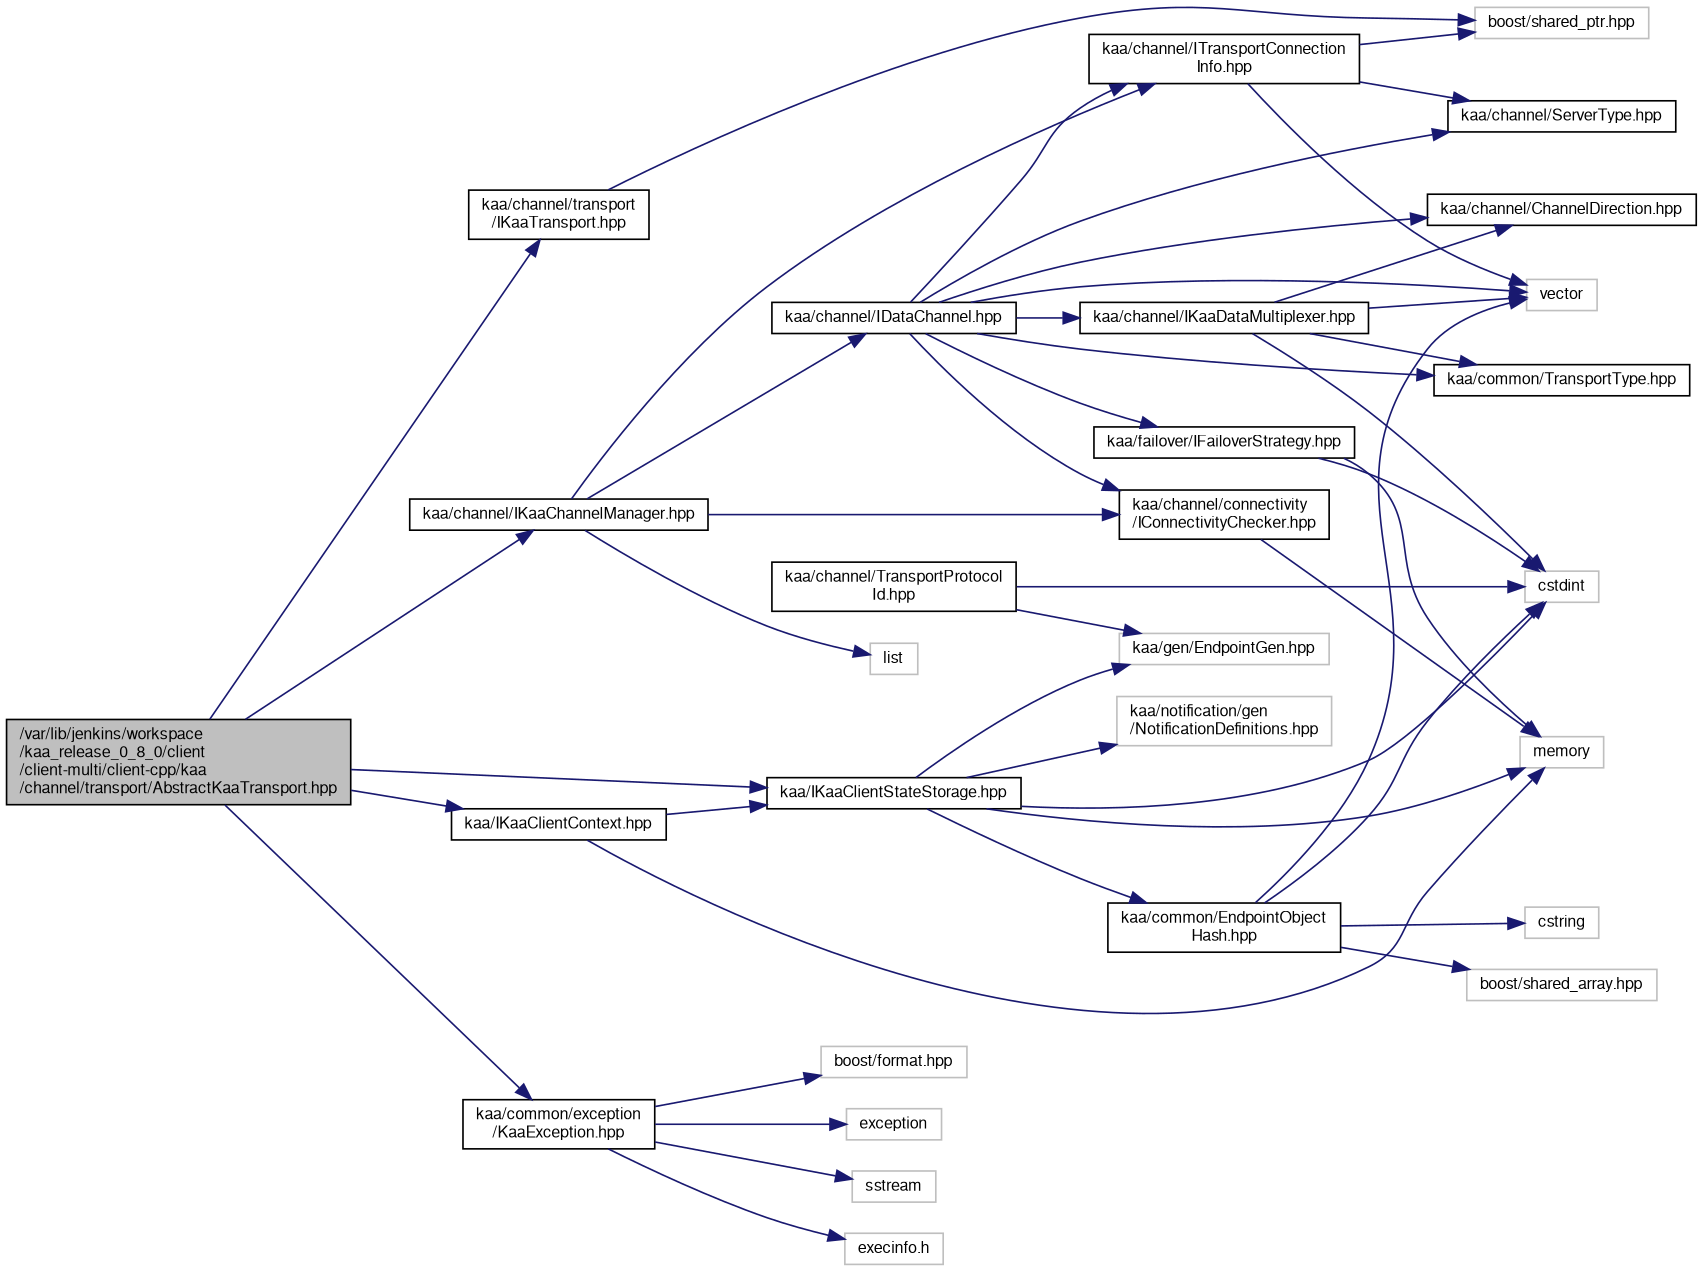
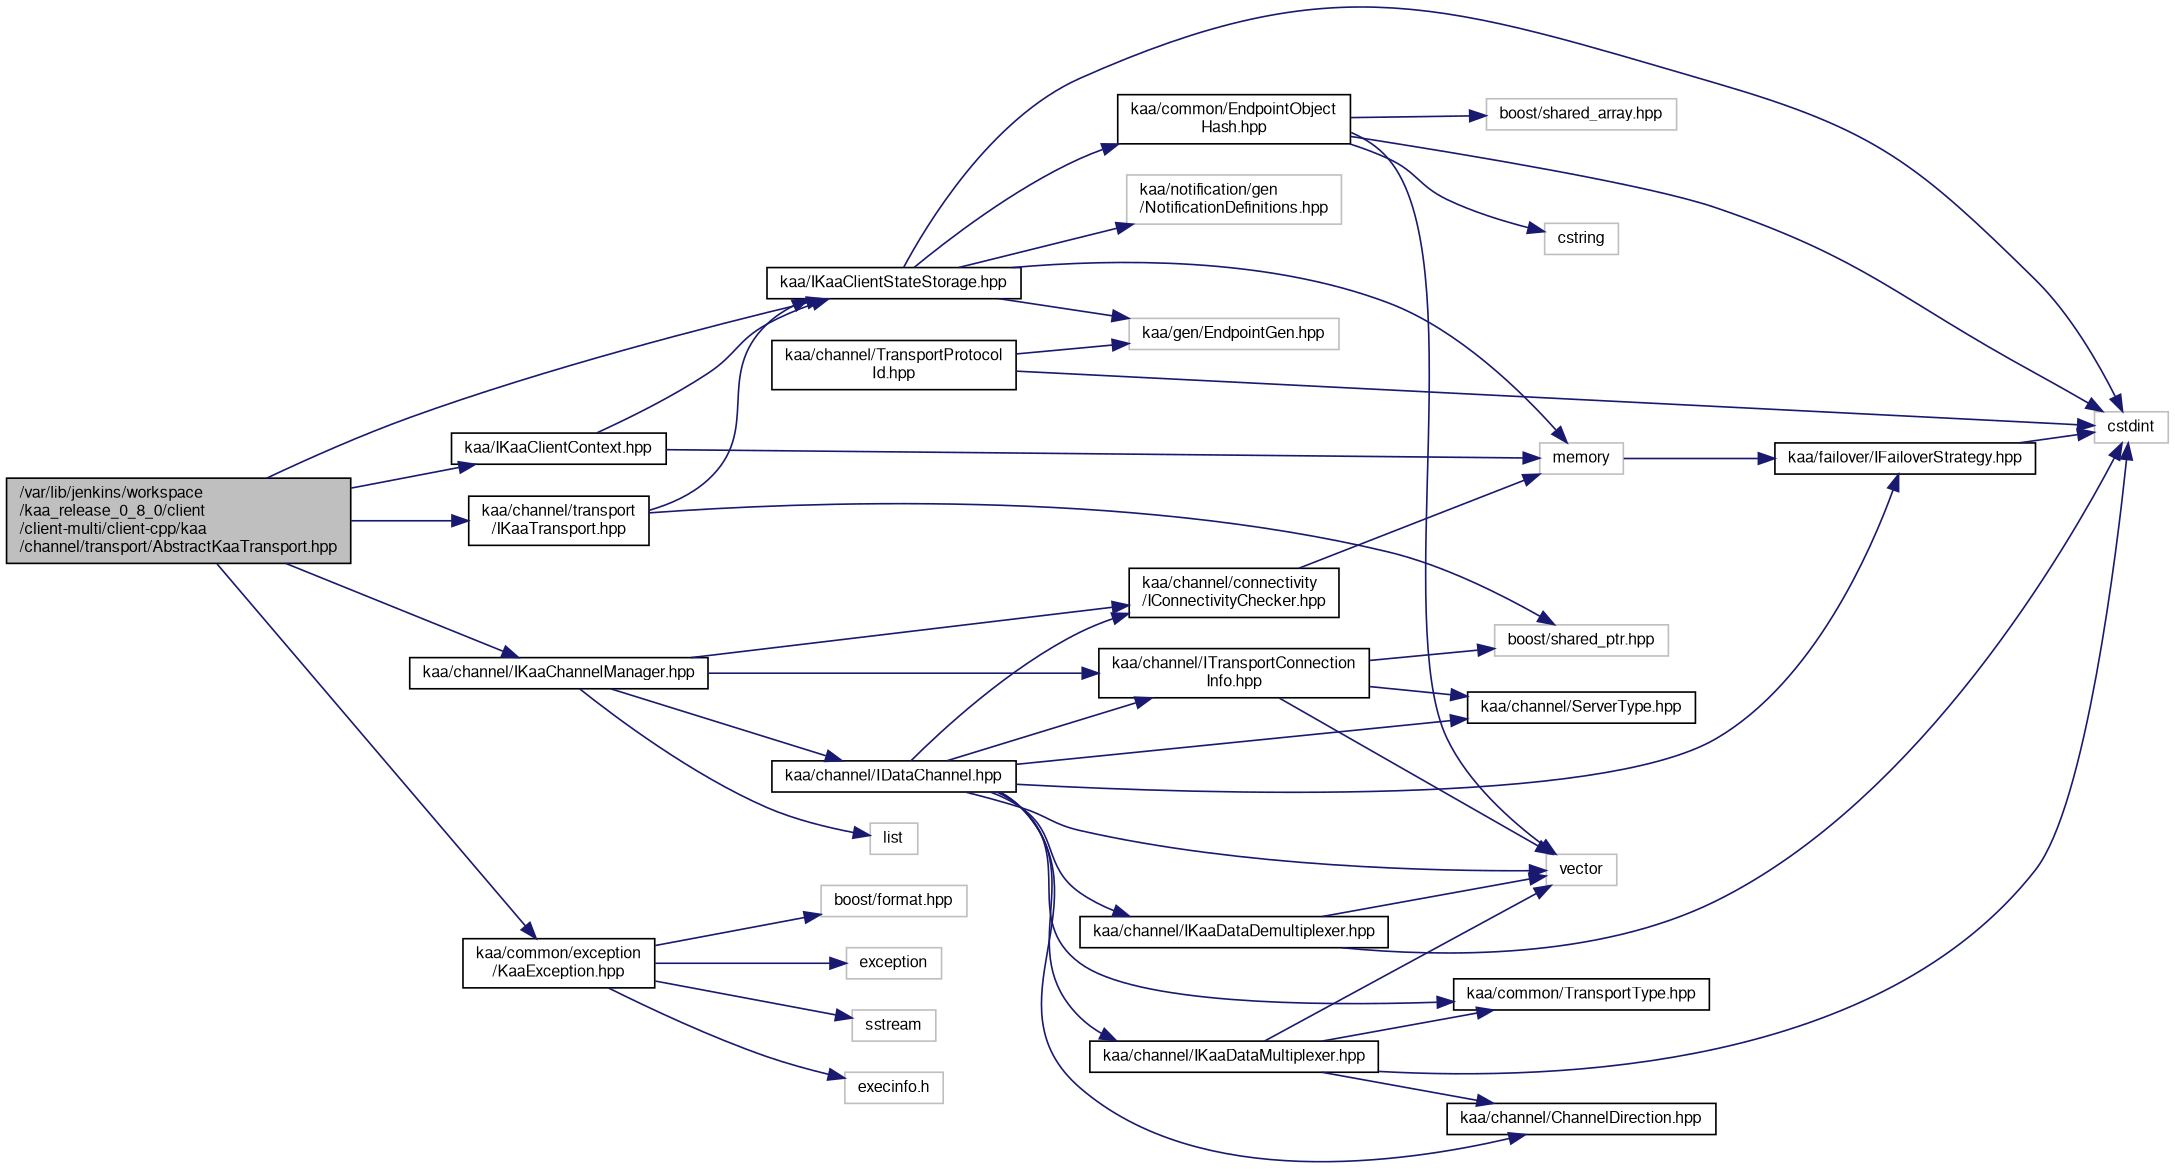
none -> (737, 419)
(1418, 600) -> (1691, 458)
none -> (1234, 932)
